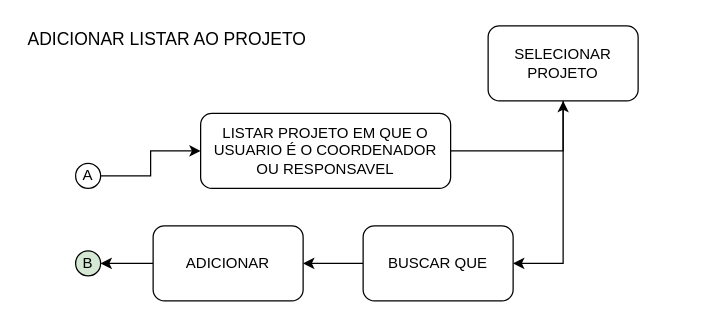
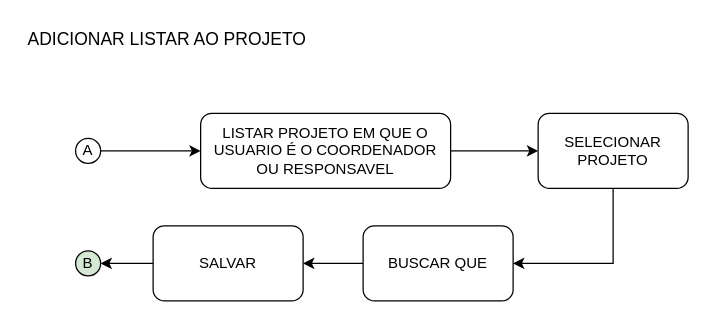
(563, 63) -> (613, 151)
(88, 176) -> (88, 151)
(228, 263) -> (228, 263)
